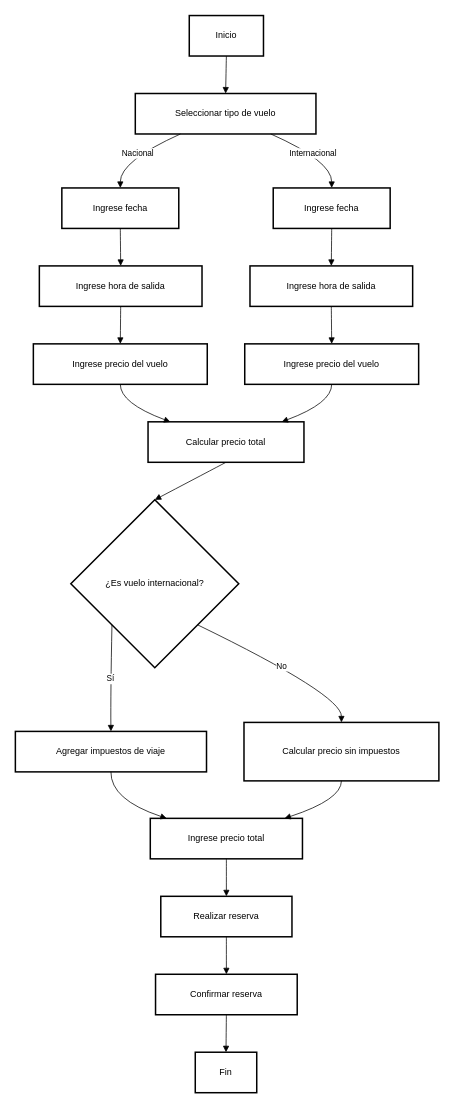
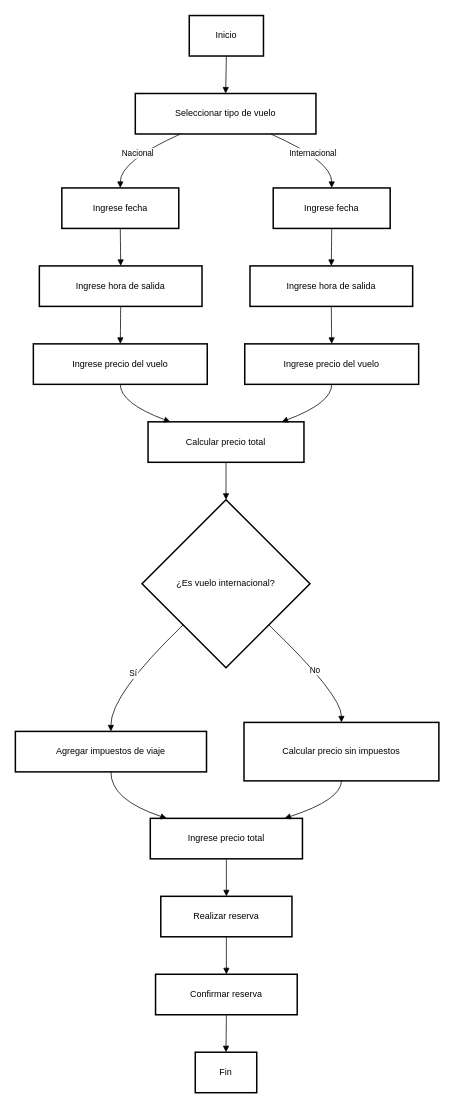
(155, 584) -> (226, 584)
